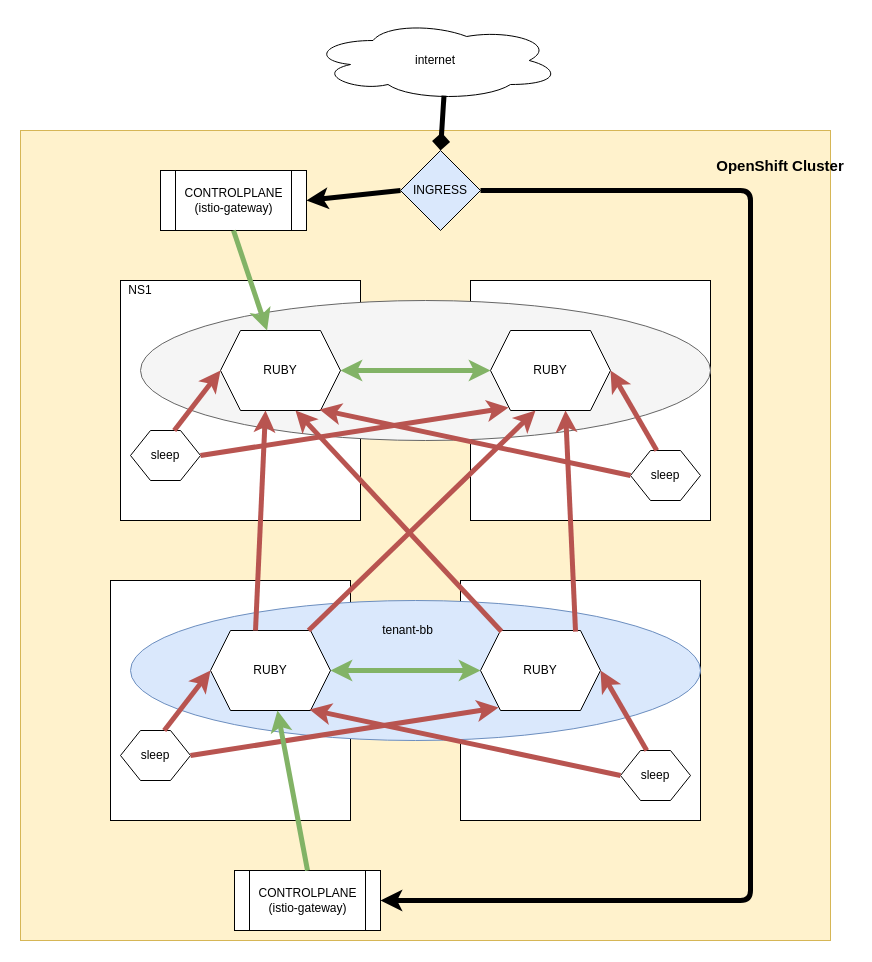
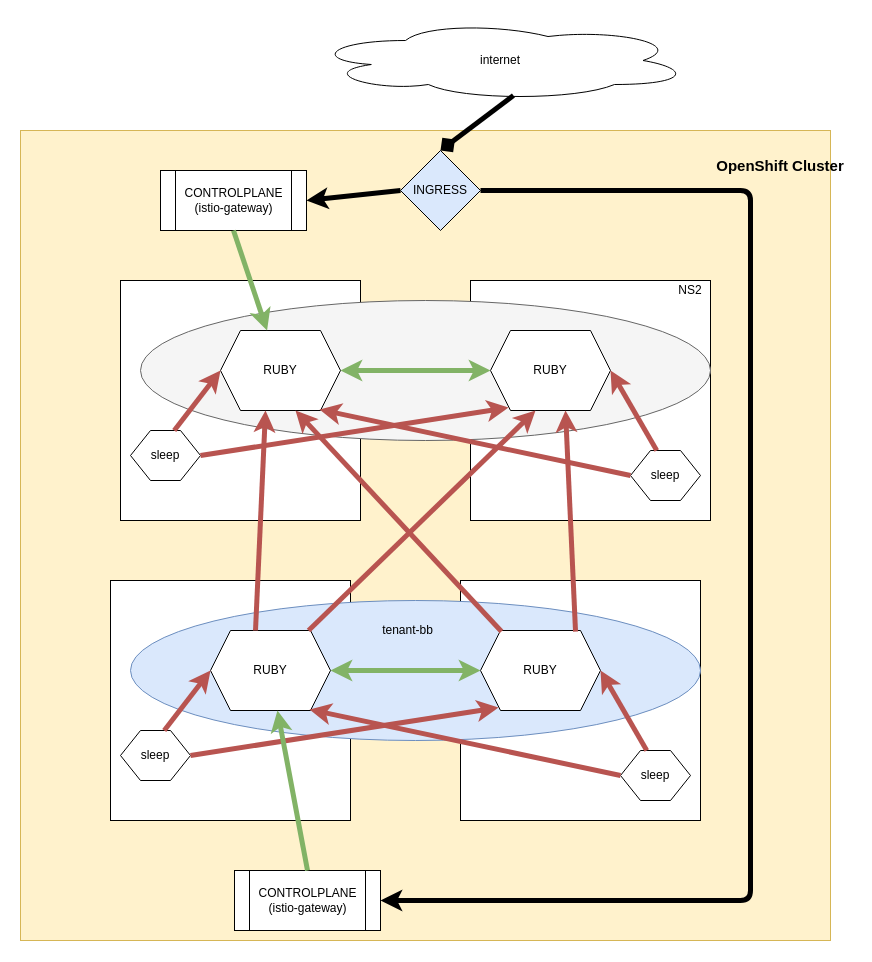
(436, 61) -> (501, 61)
(141, 291) -> none
none -> (691, 291)
